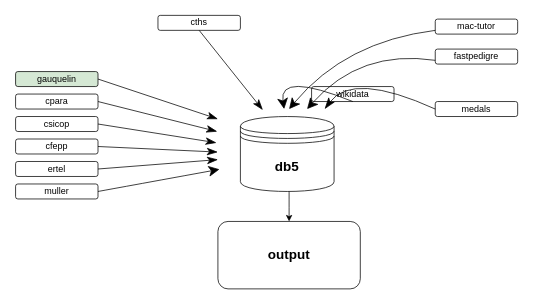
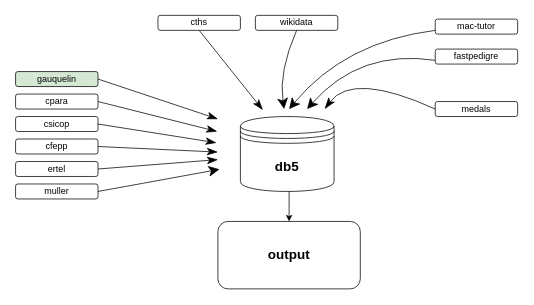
(353, 94) -> (297, 23)
